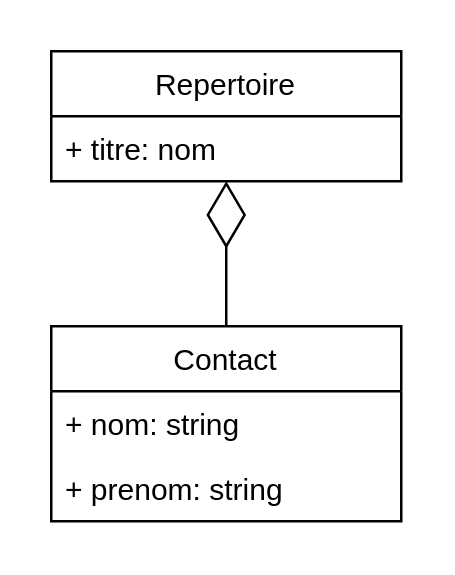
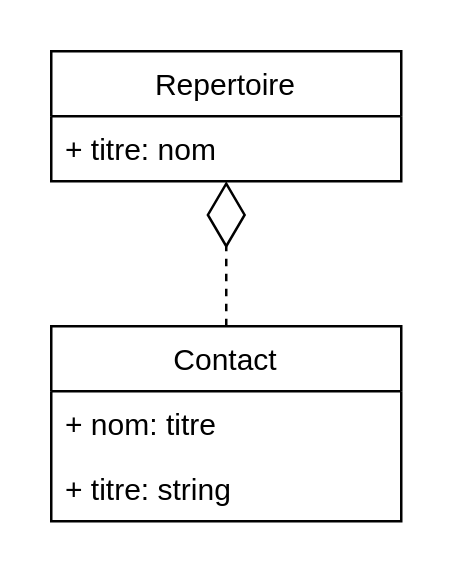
(226, 285) -> (226, 285)
(159, 425) -> (150, 425)
(184, 490) -> (172, 490)
